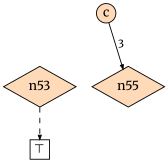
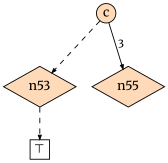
none -> (77, 45)
